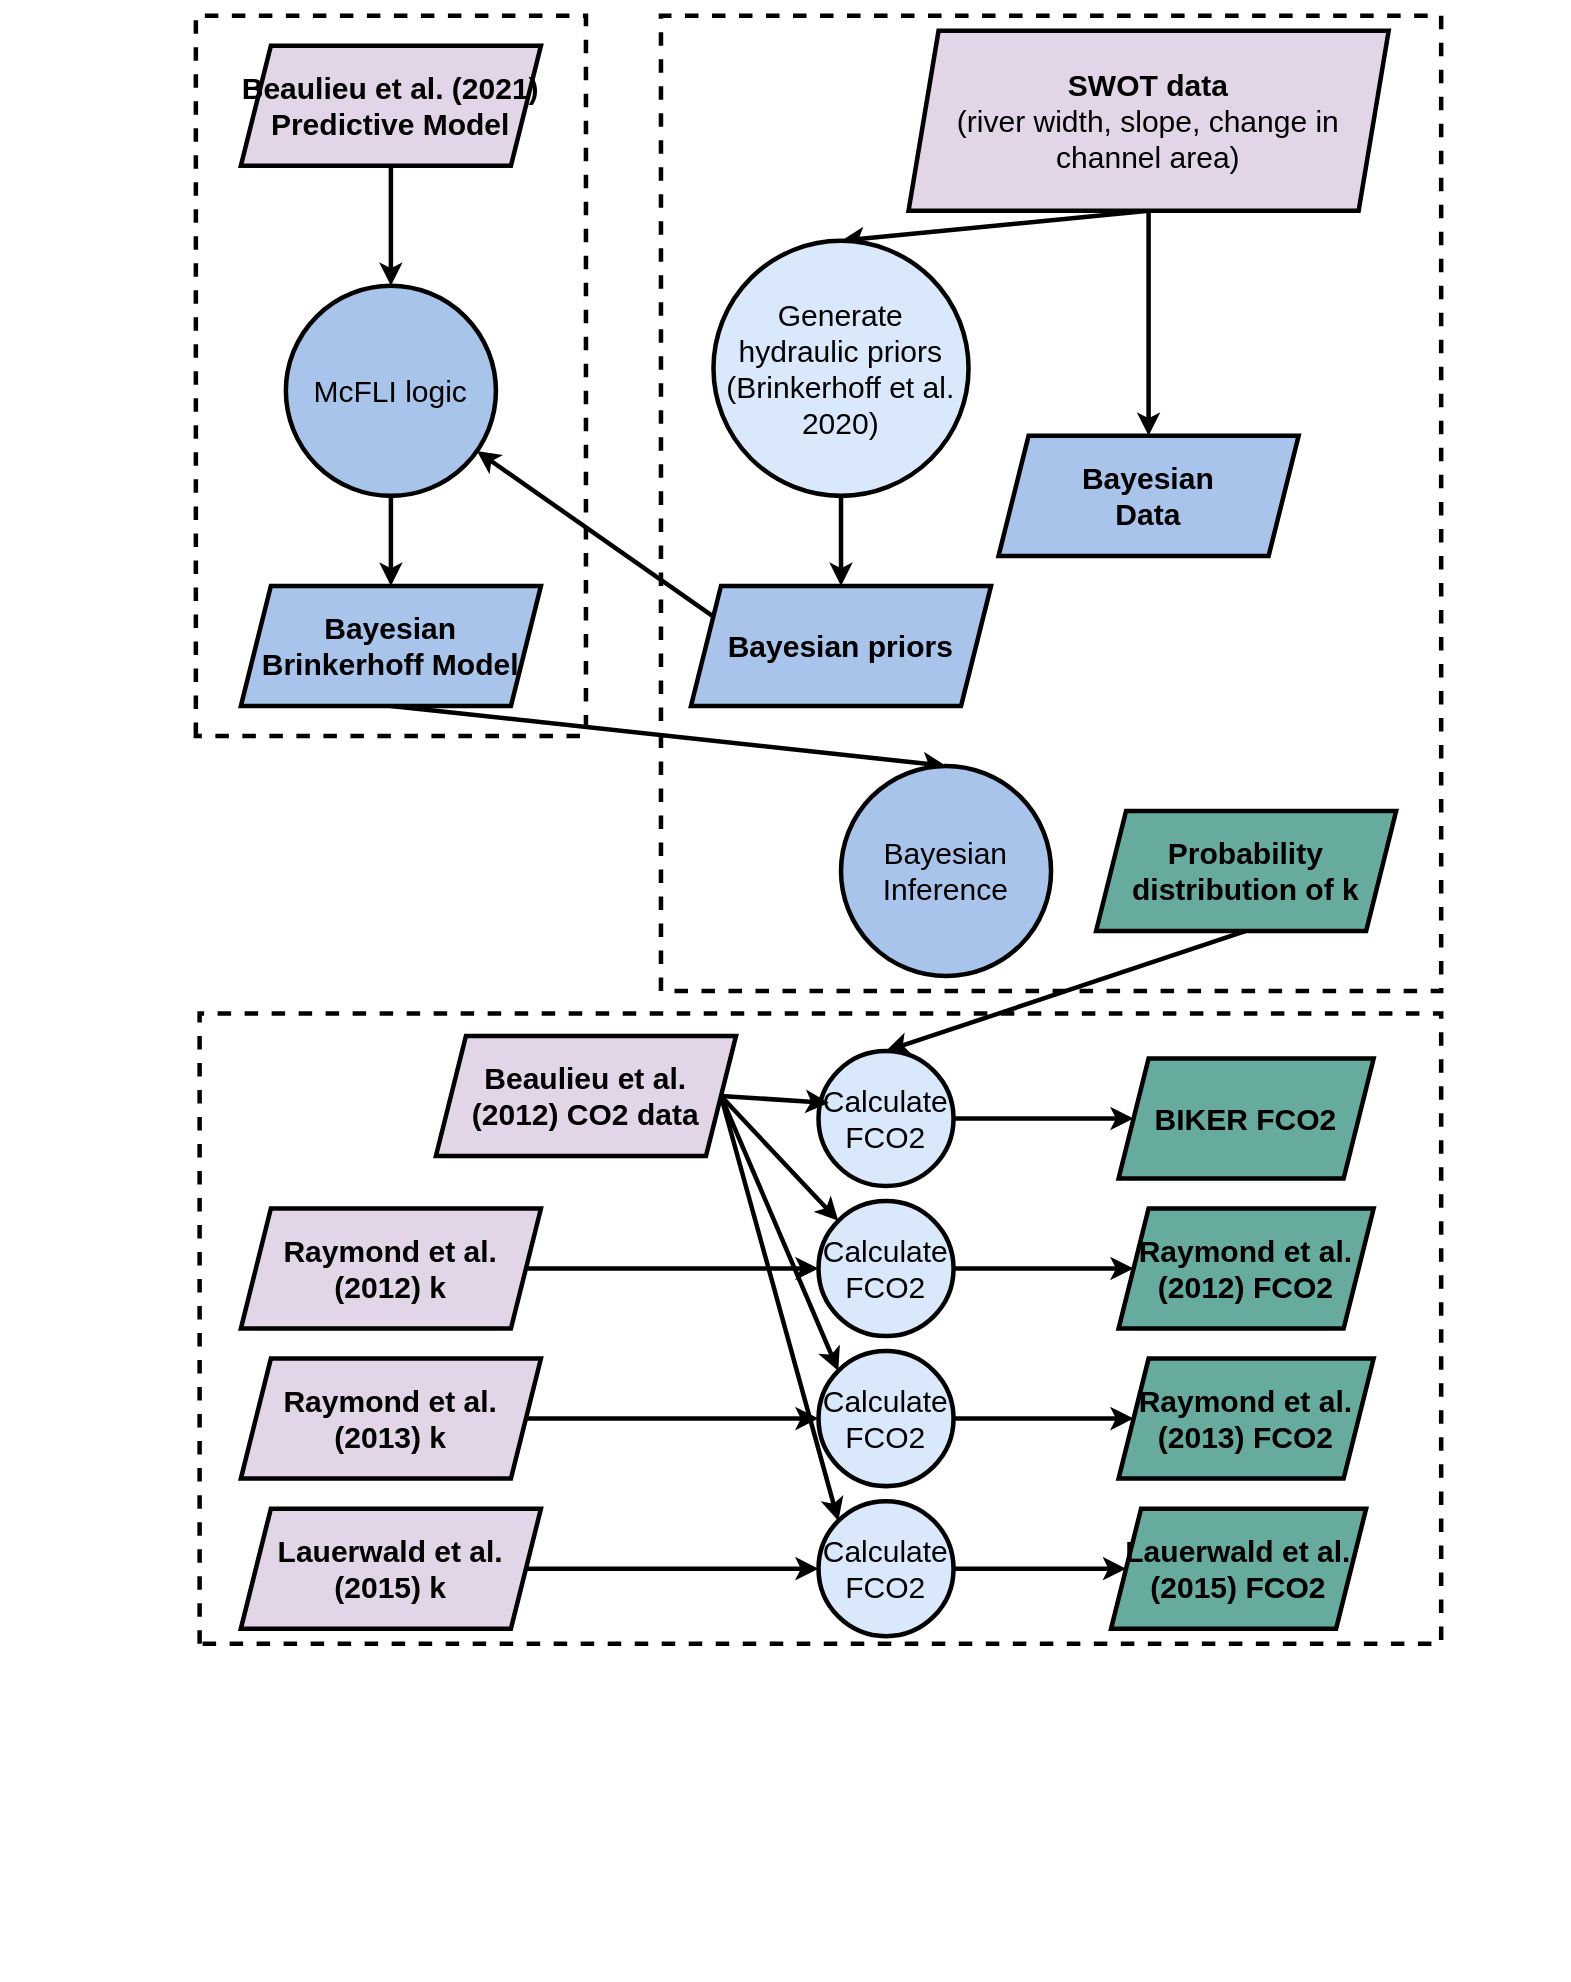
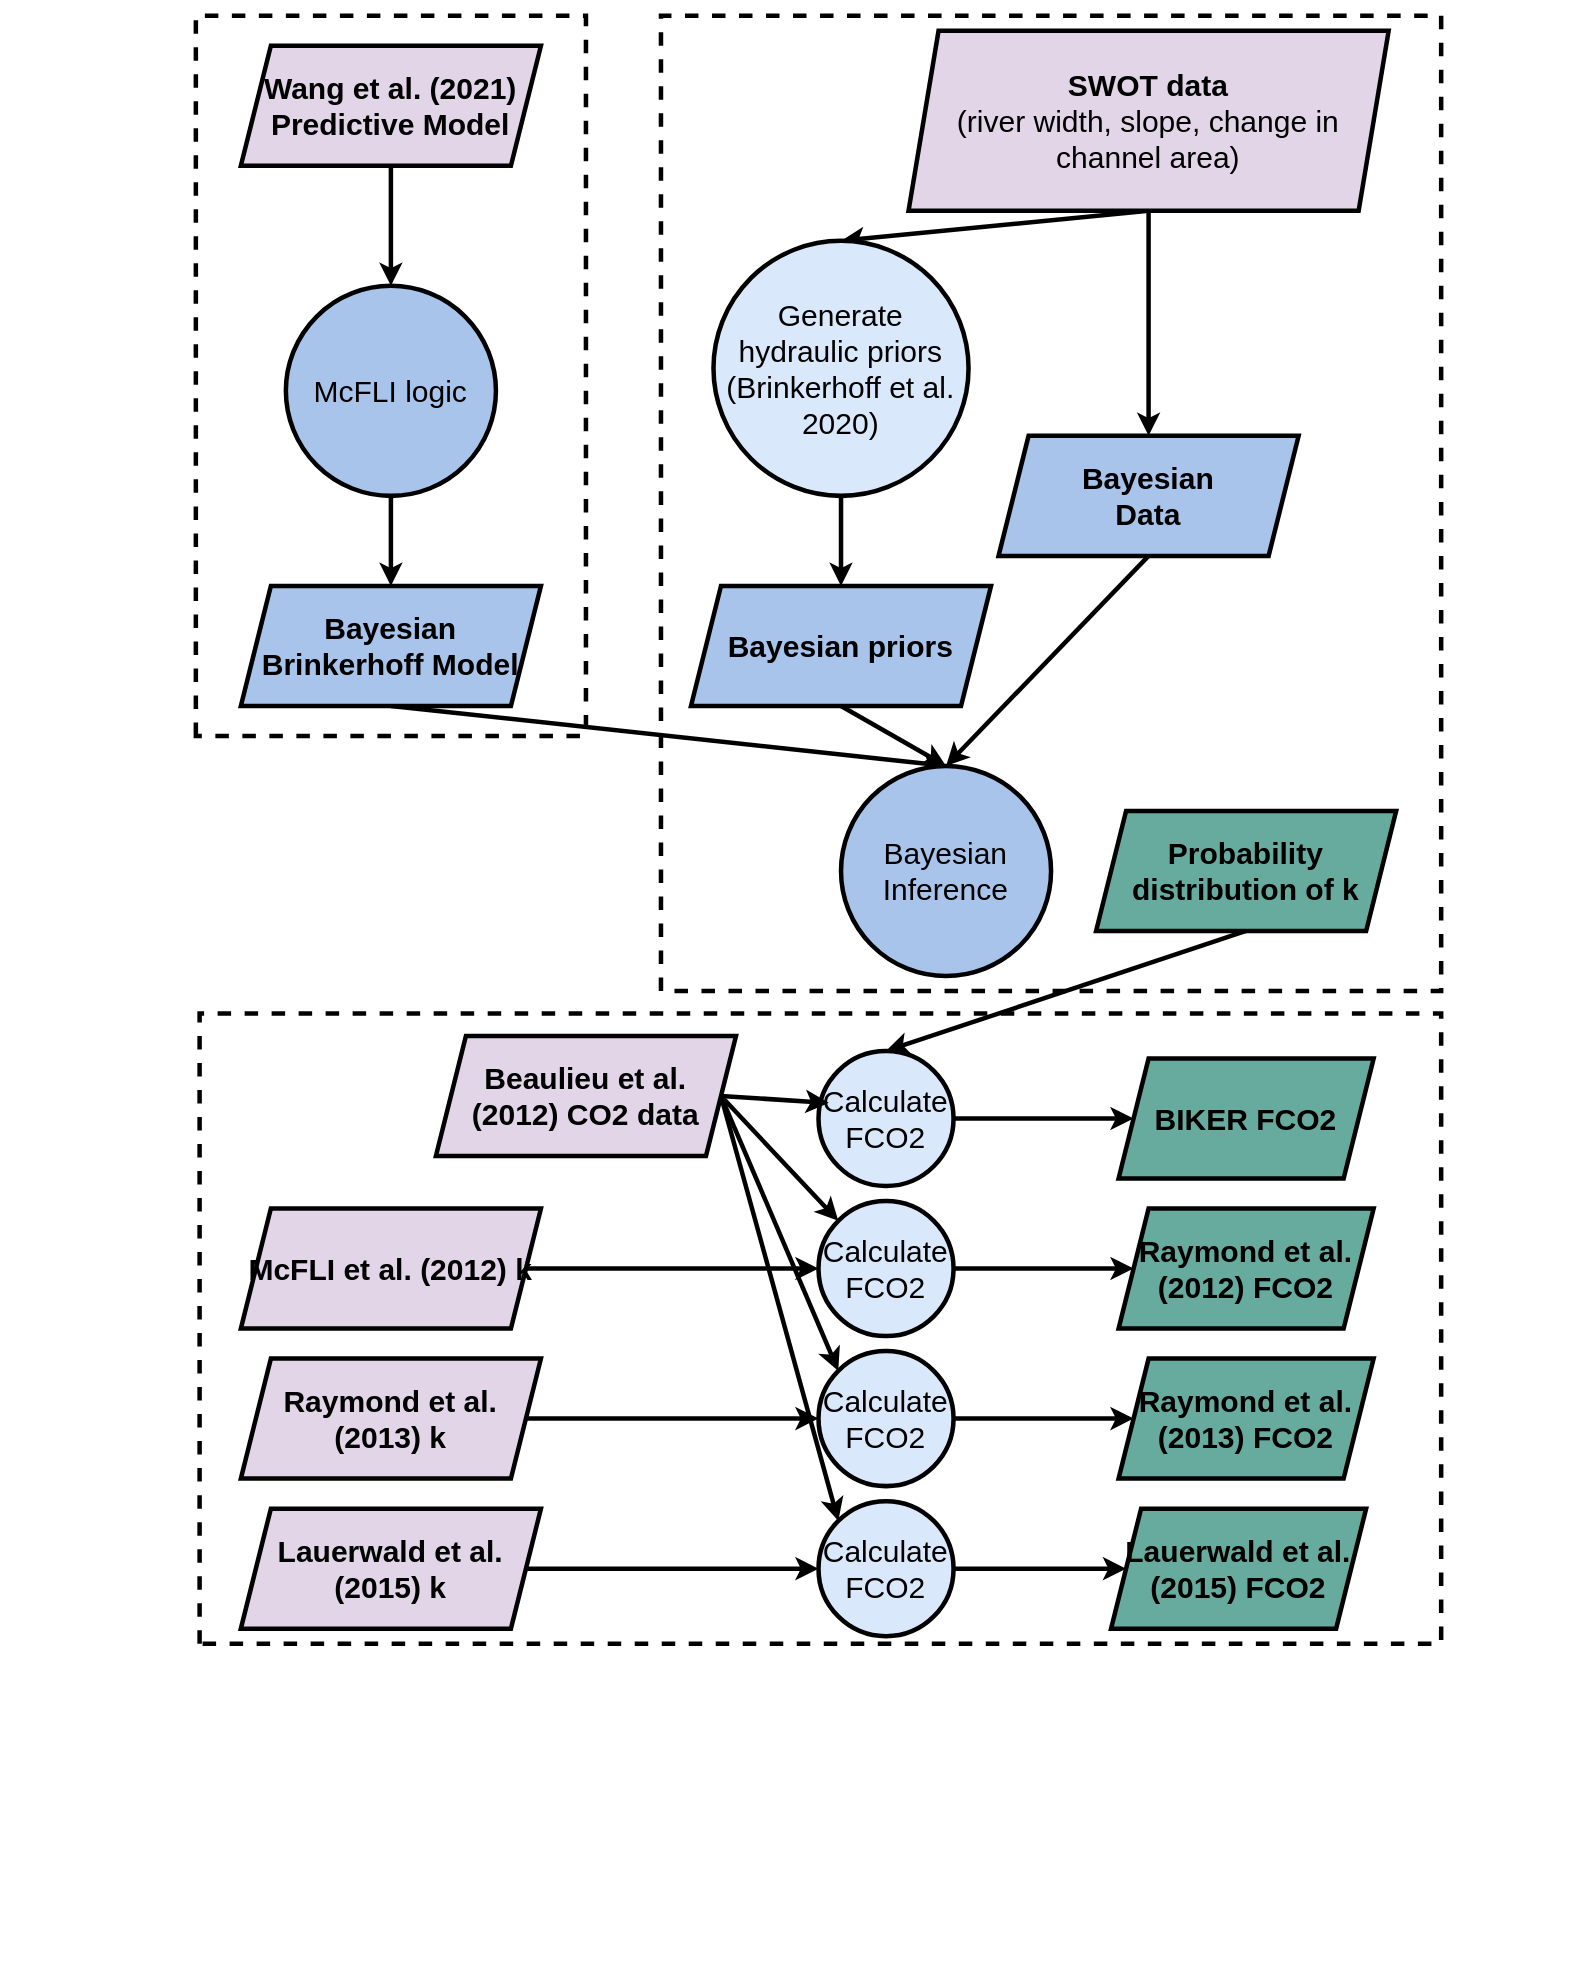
(391, 106) -> (391, 106)
(601, 538) -> (886, 732)
none -> (1052, 655)
(391, 1268) -> (391, 1268)
